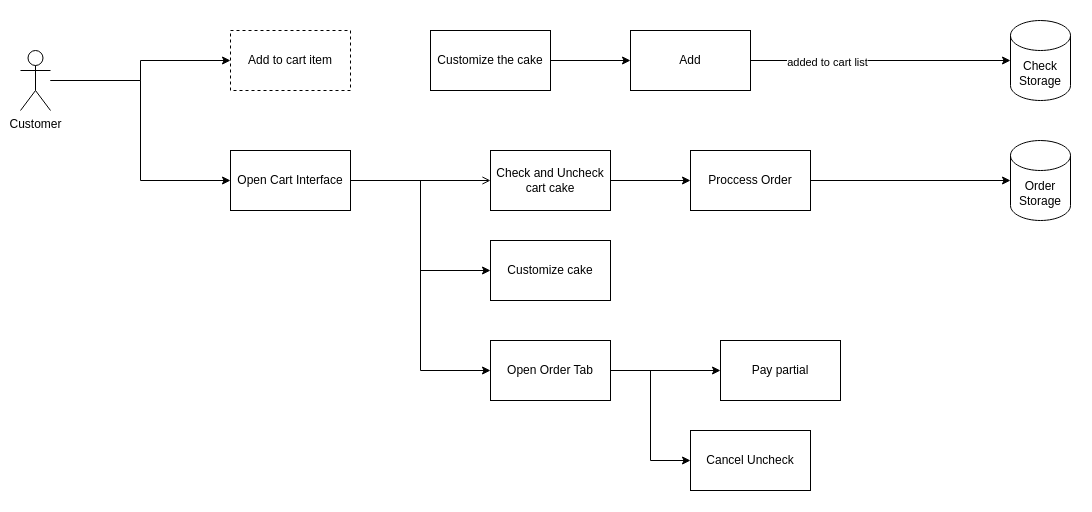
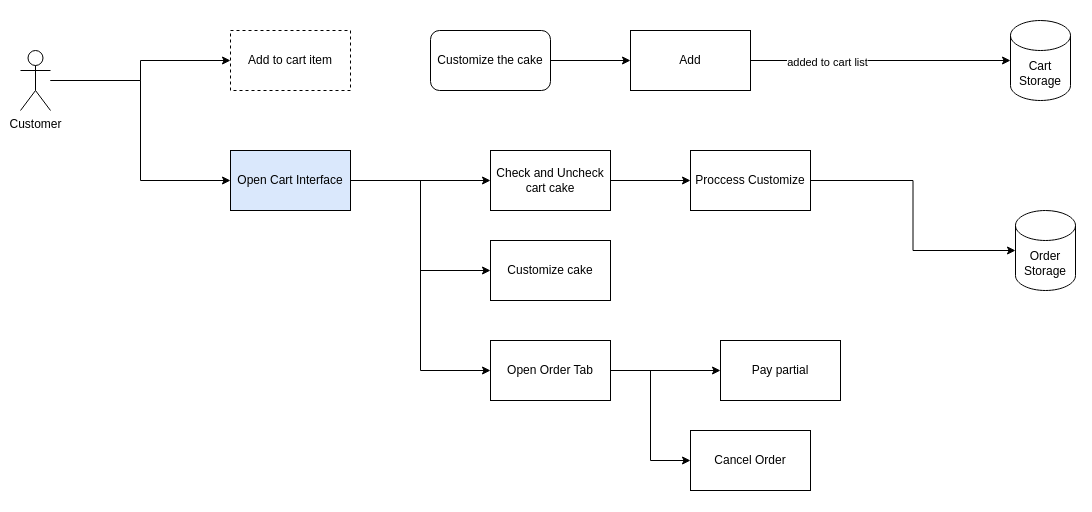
(491, 61) -> (491, 61)
(1041, 74) -> (1041, 74)
(291, 181) -> (291, 181)
(484, 181) -> (482, 181)
(751, 181) -> (751, 181)
(1041, 181) -> (1046, 251)
(751, 461) -> (751, 461)
